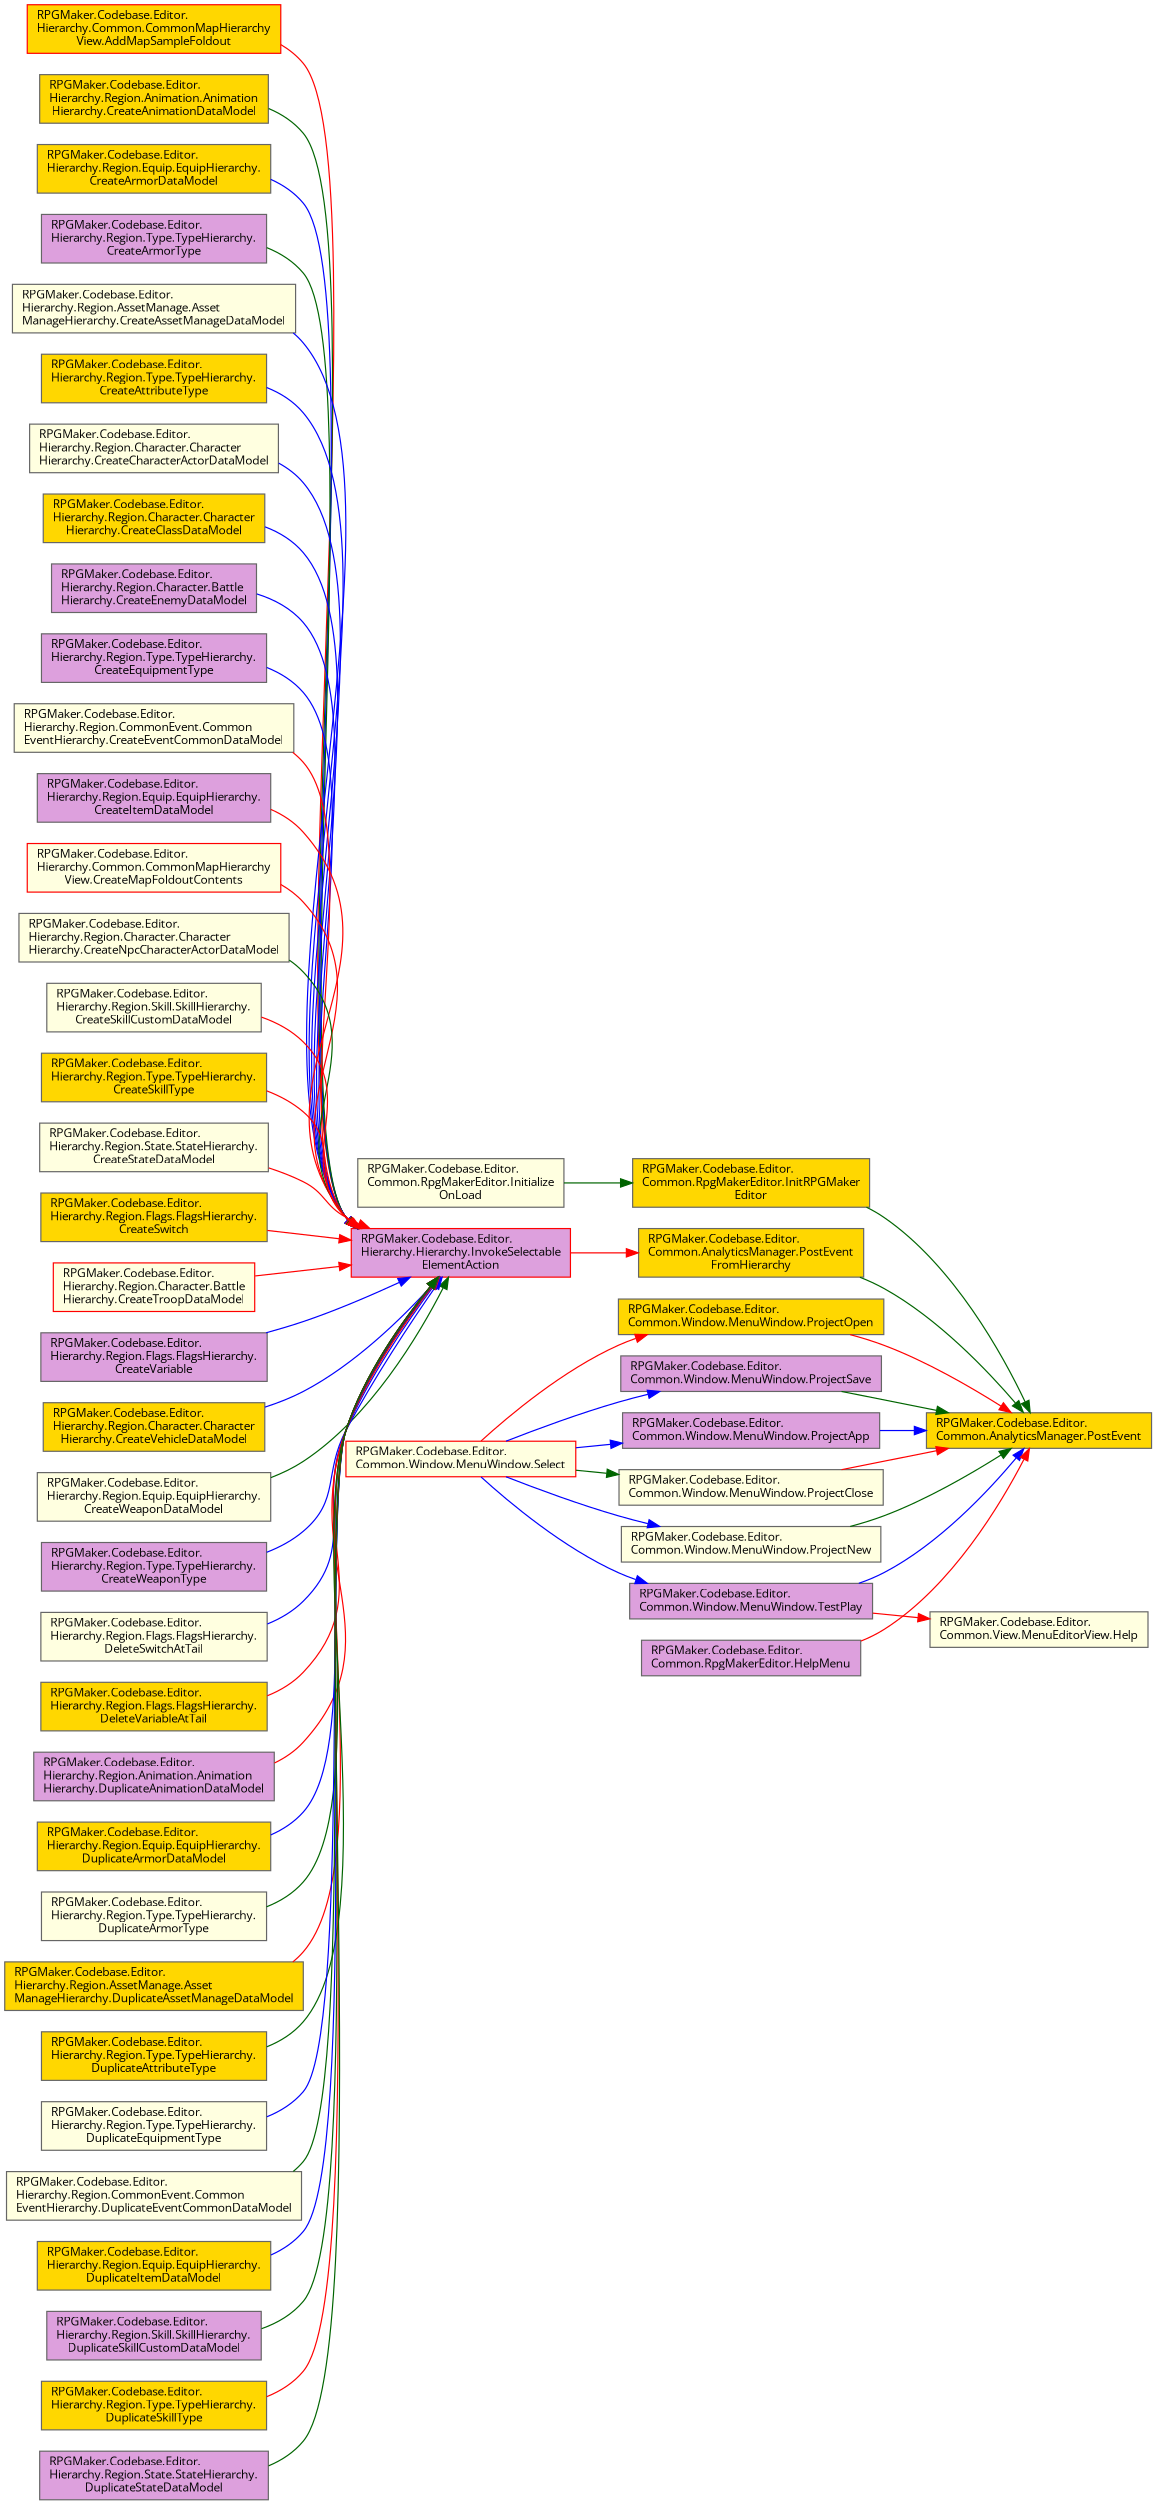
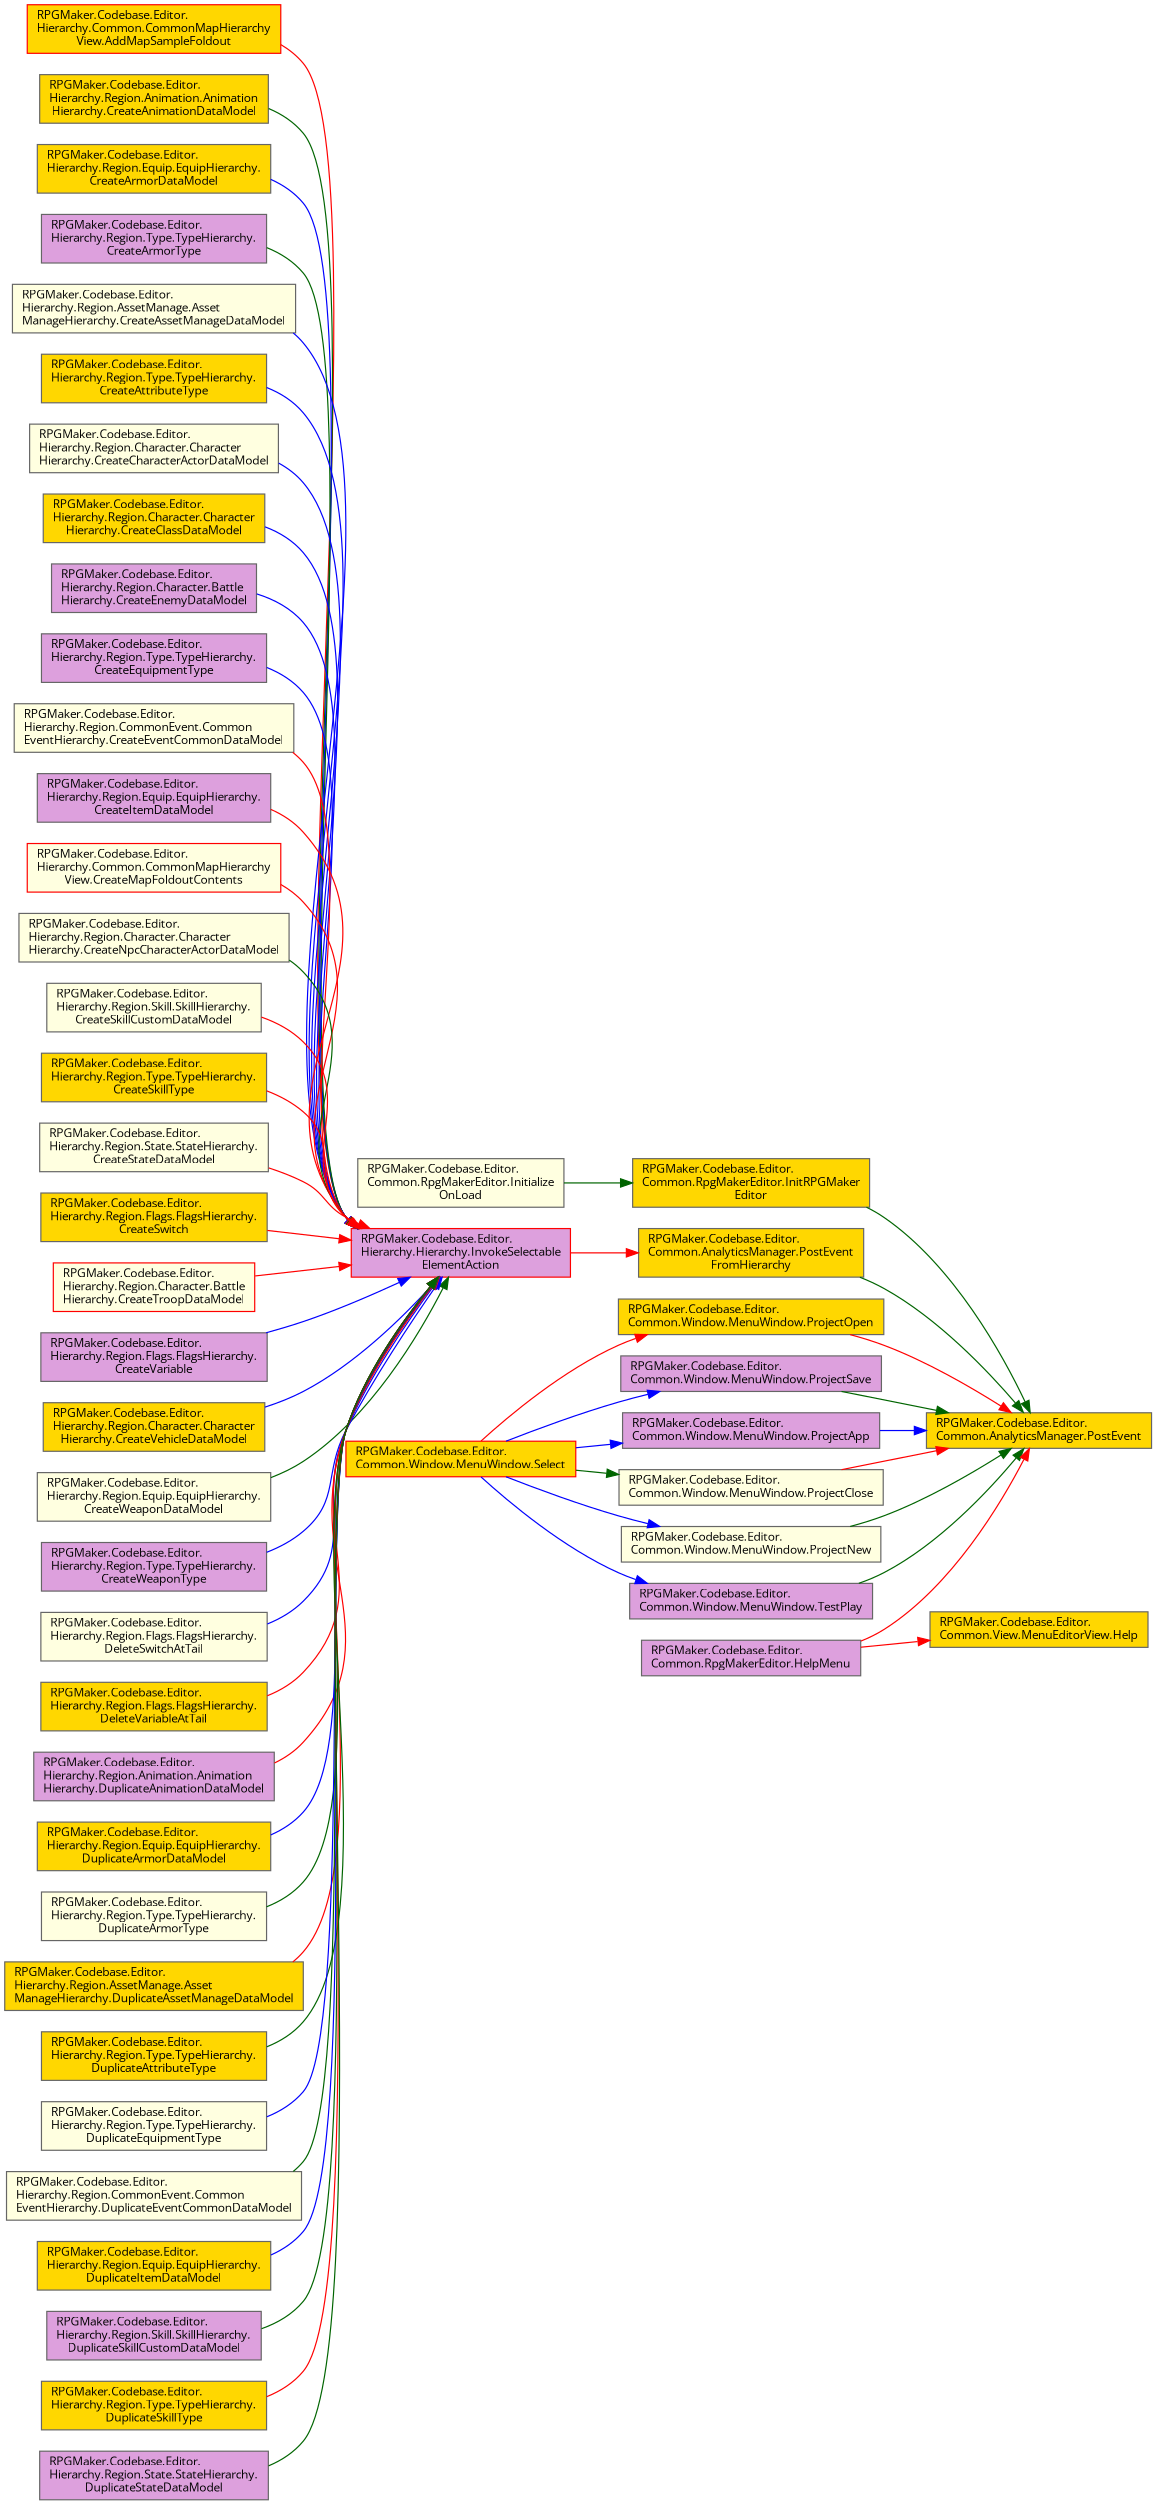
(461, 1459) -> (461, 1459)
(945, 1530) -> (945, 1530)
(891, 1615) -> (889, 1644)
(1039, 1630) -> (1039, 1630)
